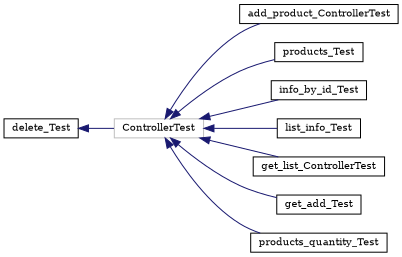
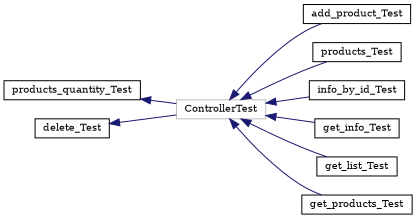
(319, 14) -> (357, 14)
(319, 128) -> (357, 128)
(319, 166) -> (357, 166)
(208, 197) -> (164, 102)
(319, 205) -> (357, 205)
